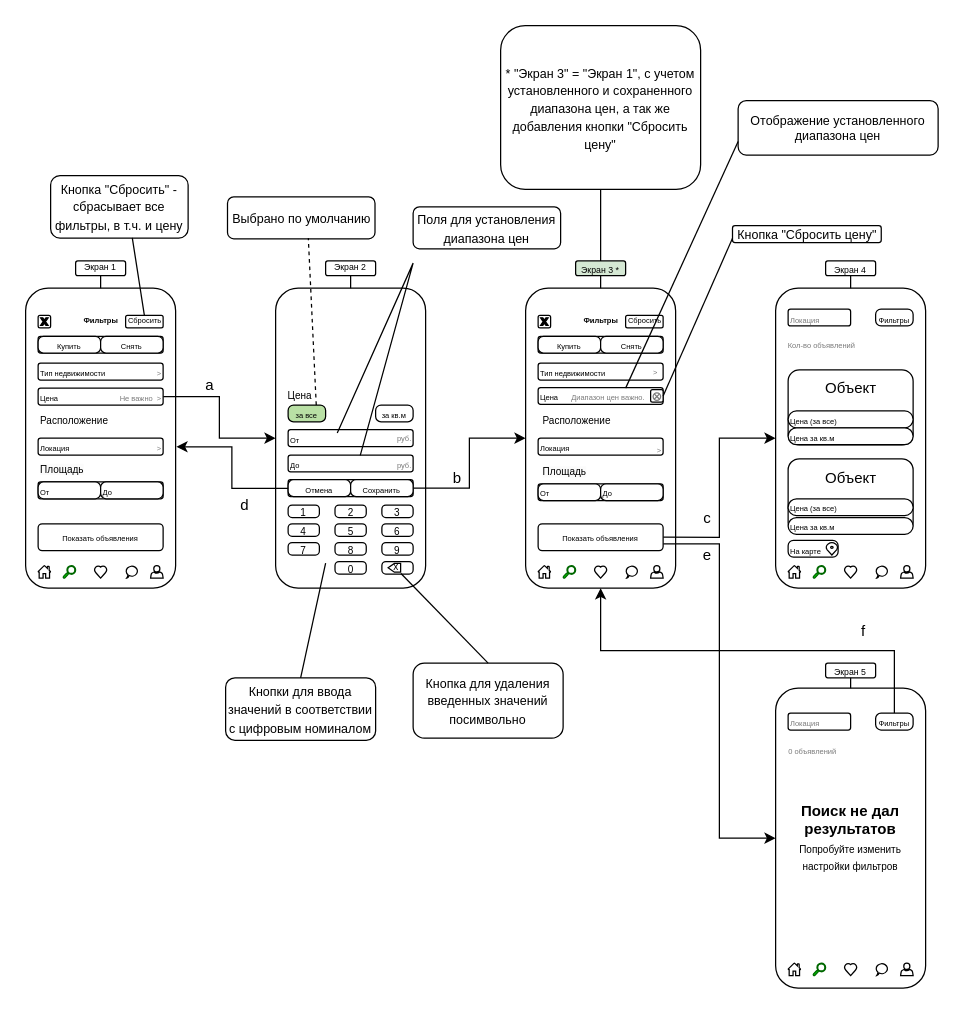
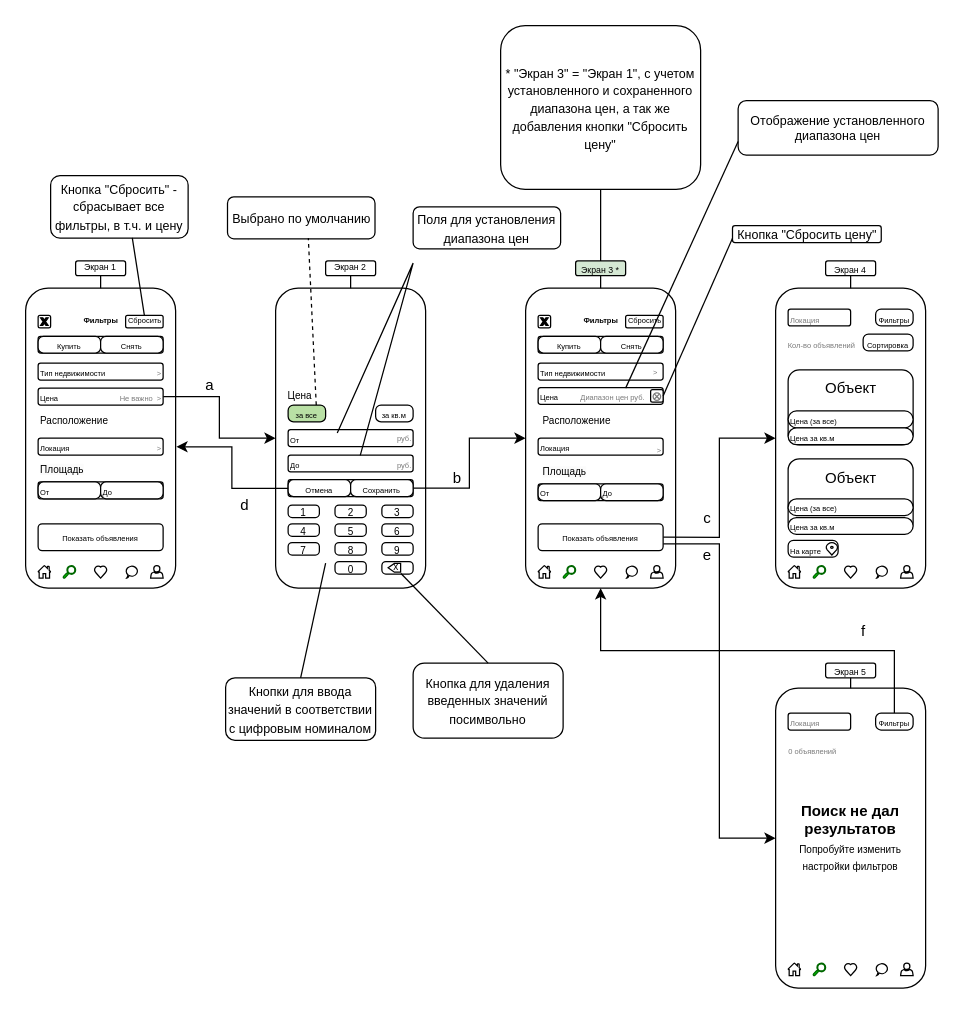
none -> (888, 343)
(588, 396) -> (596, 396)
